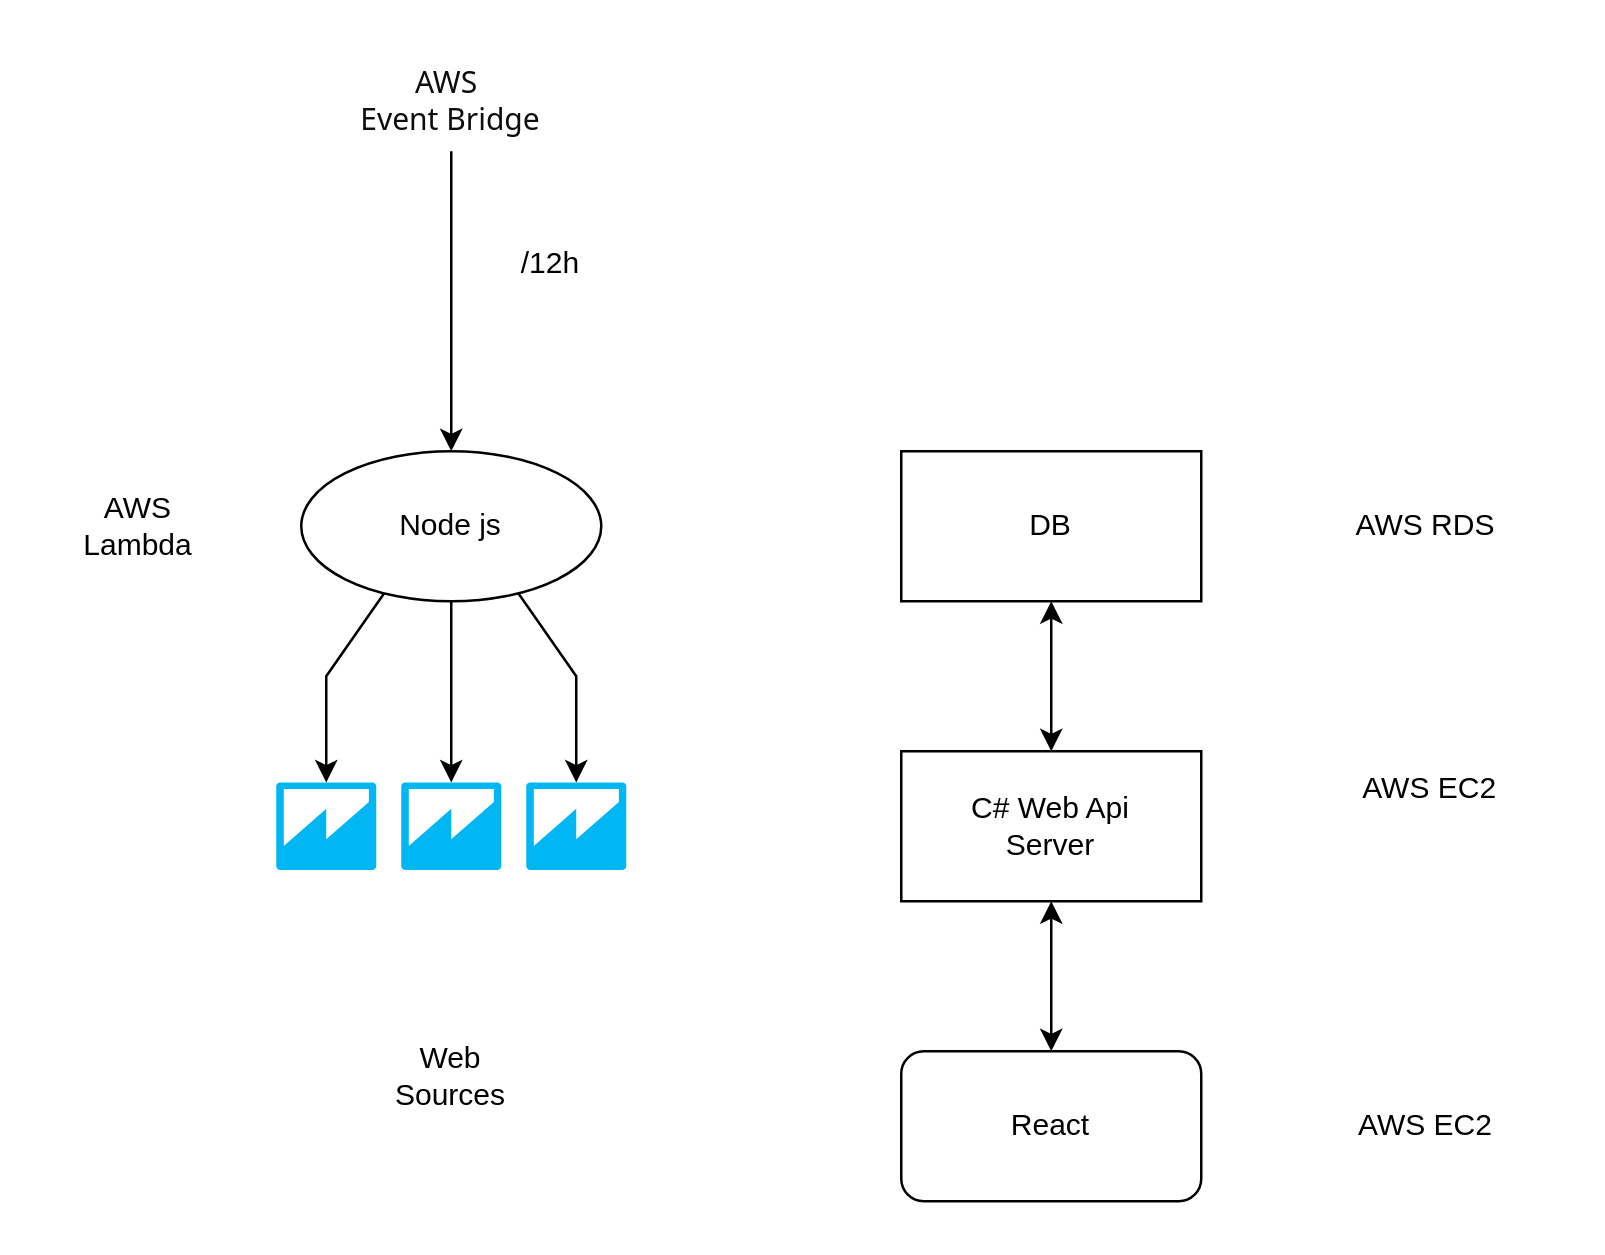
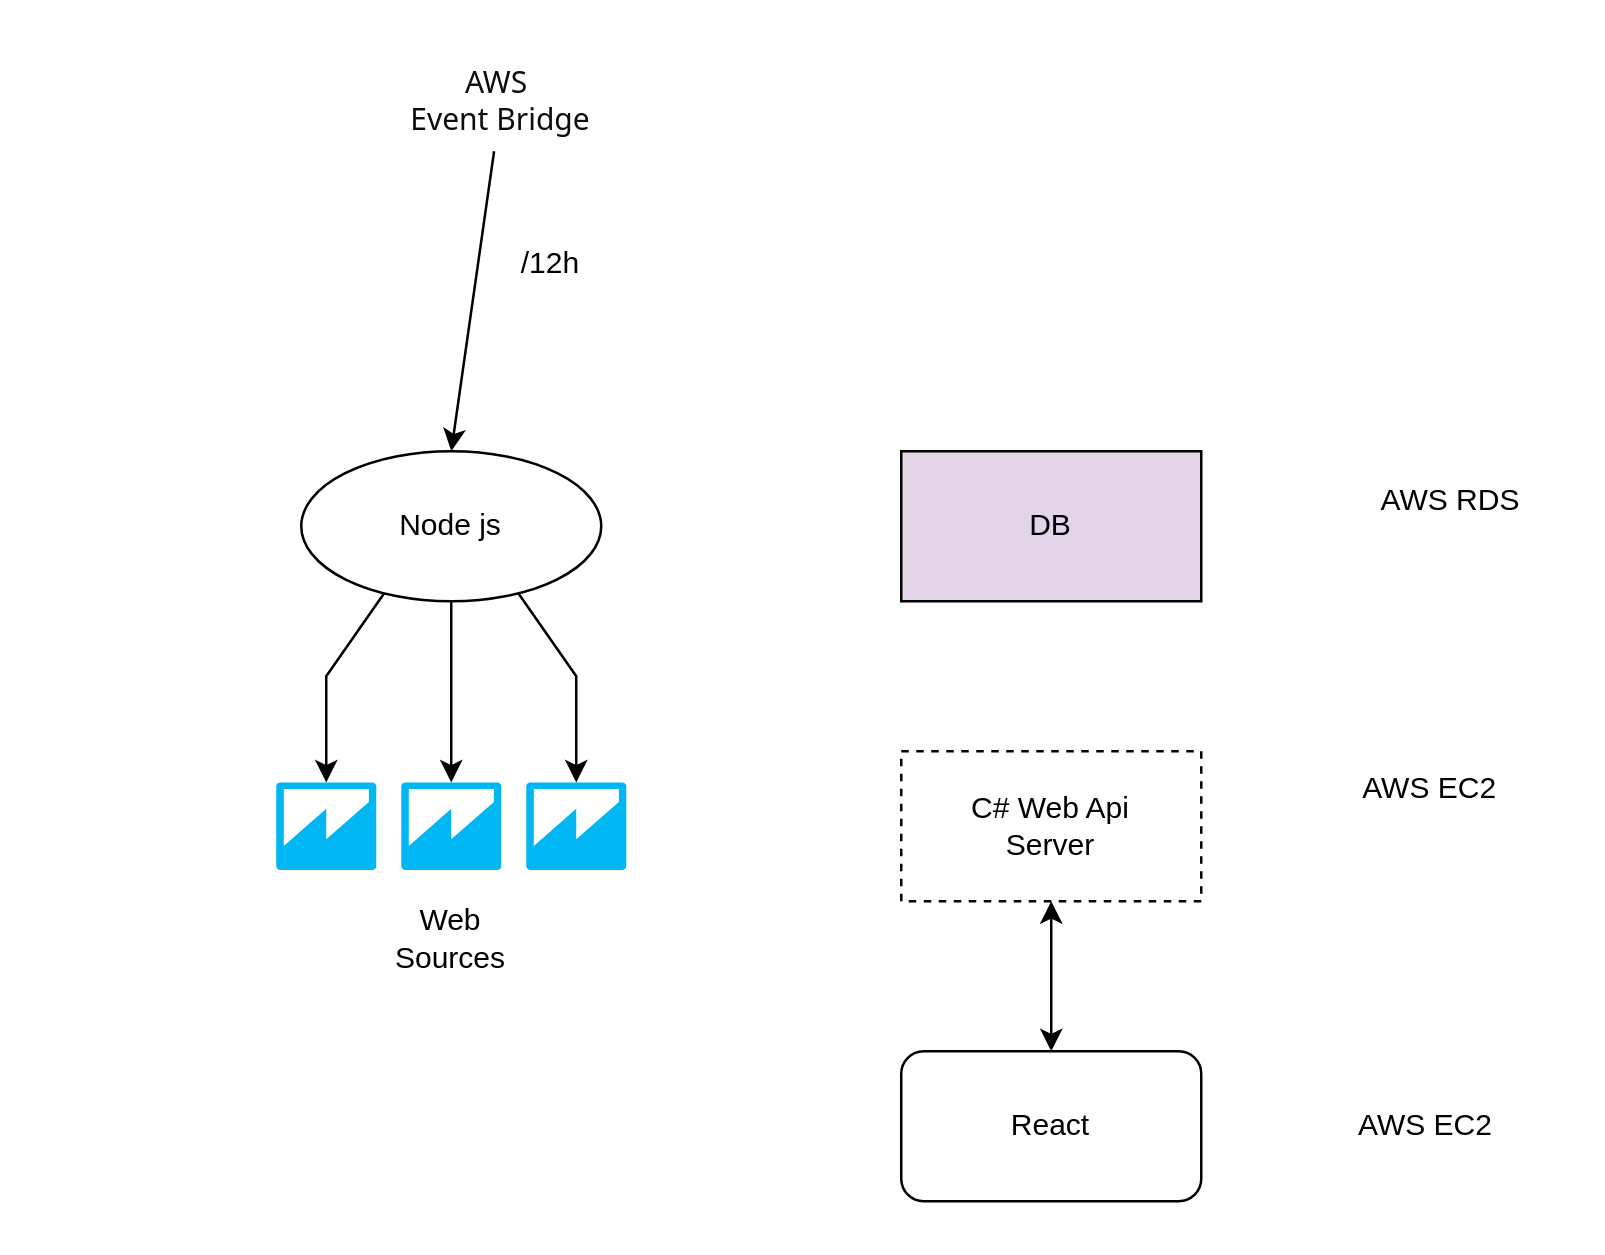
(451, 101) -> (501, 101)
(139, 526) -> none
(1051, 526) -> (1051, 526)
(1426, 526) -> (1451, 501)
(1051, 676) -> none
(1051, 826) -> (1051, 826)
(451, 1076) -> (451, 939)
